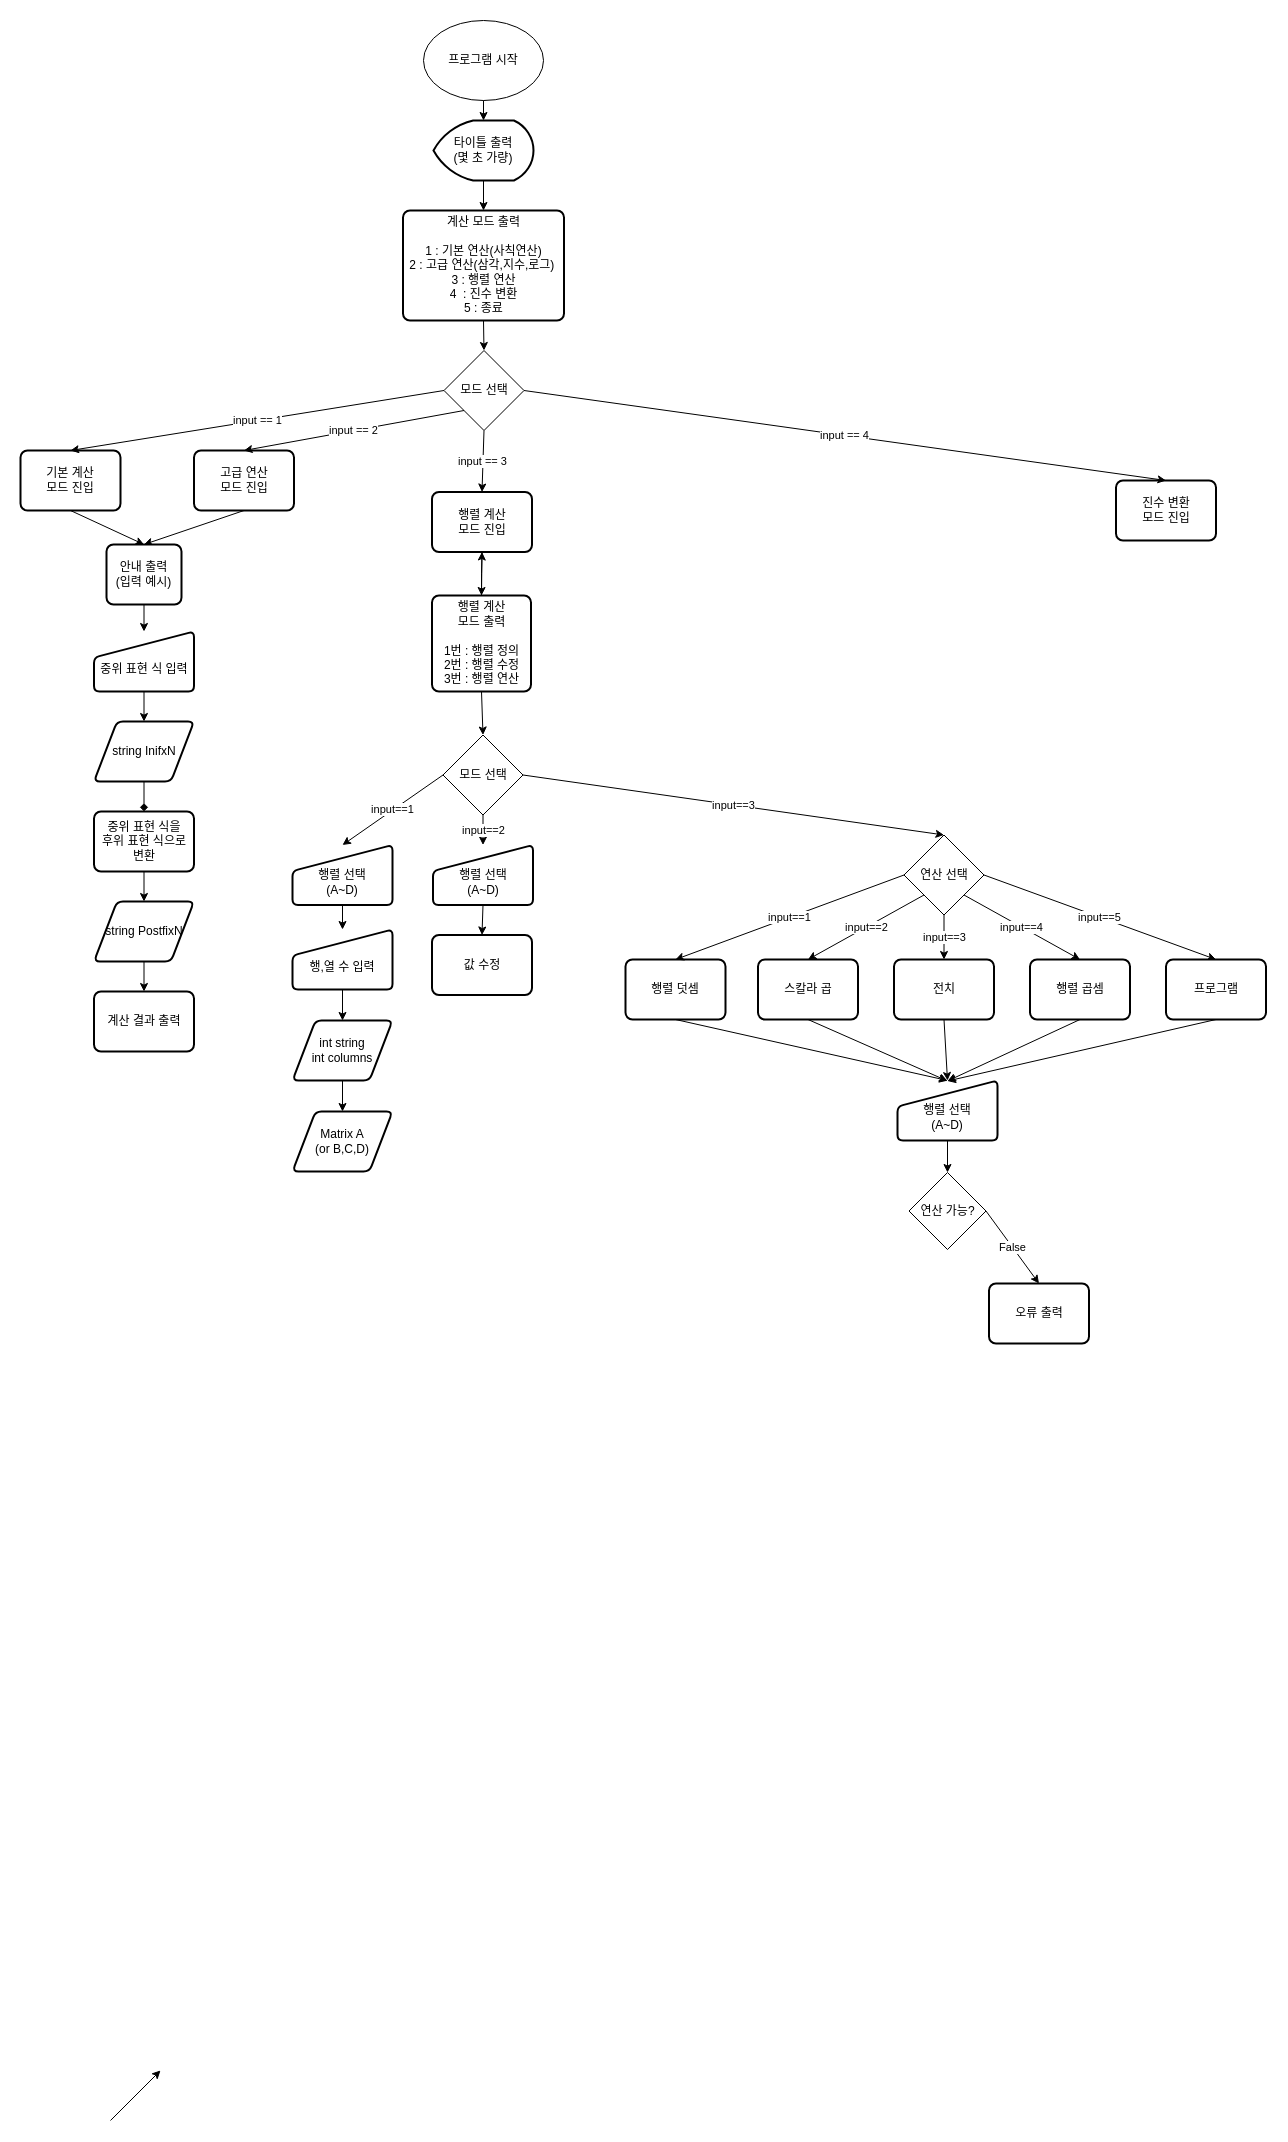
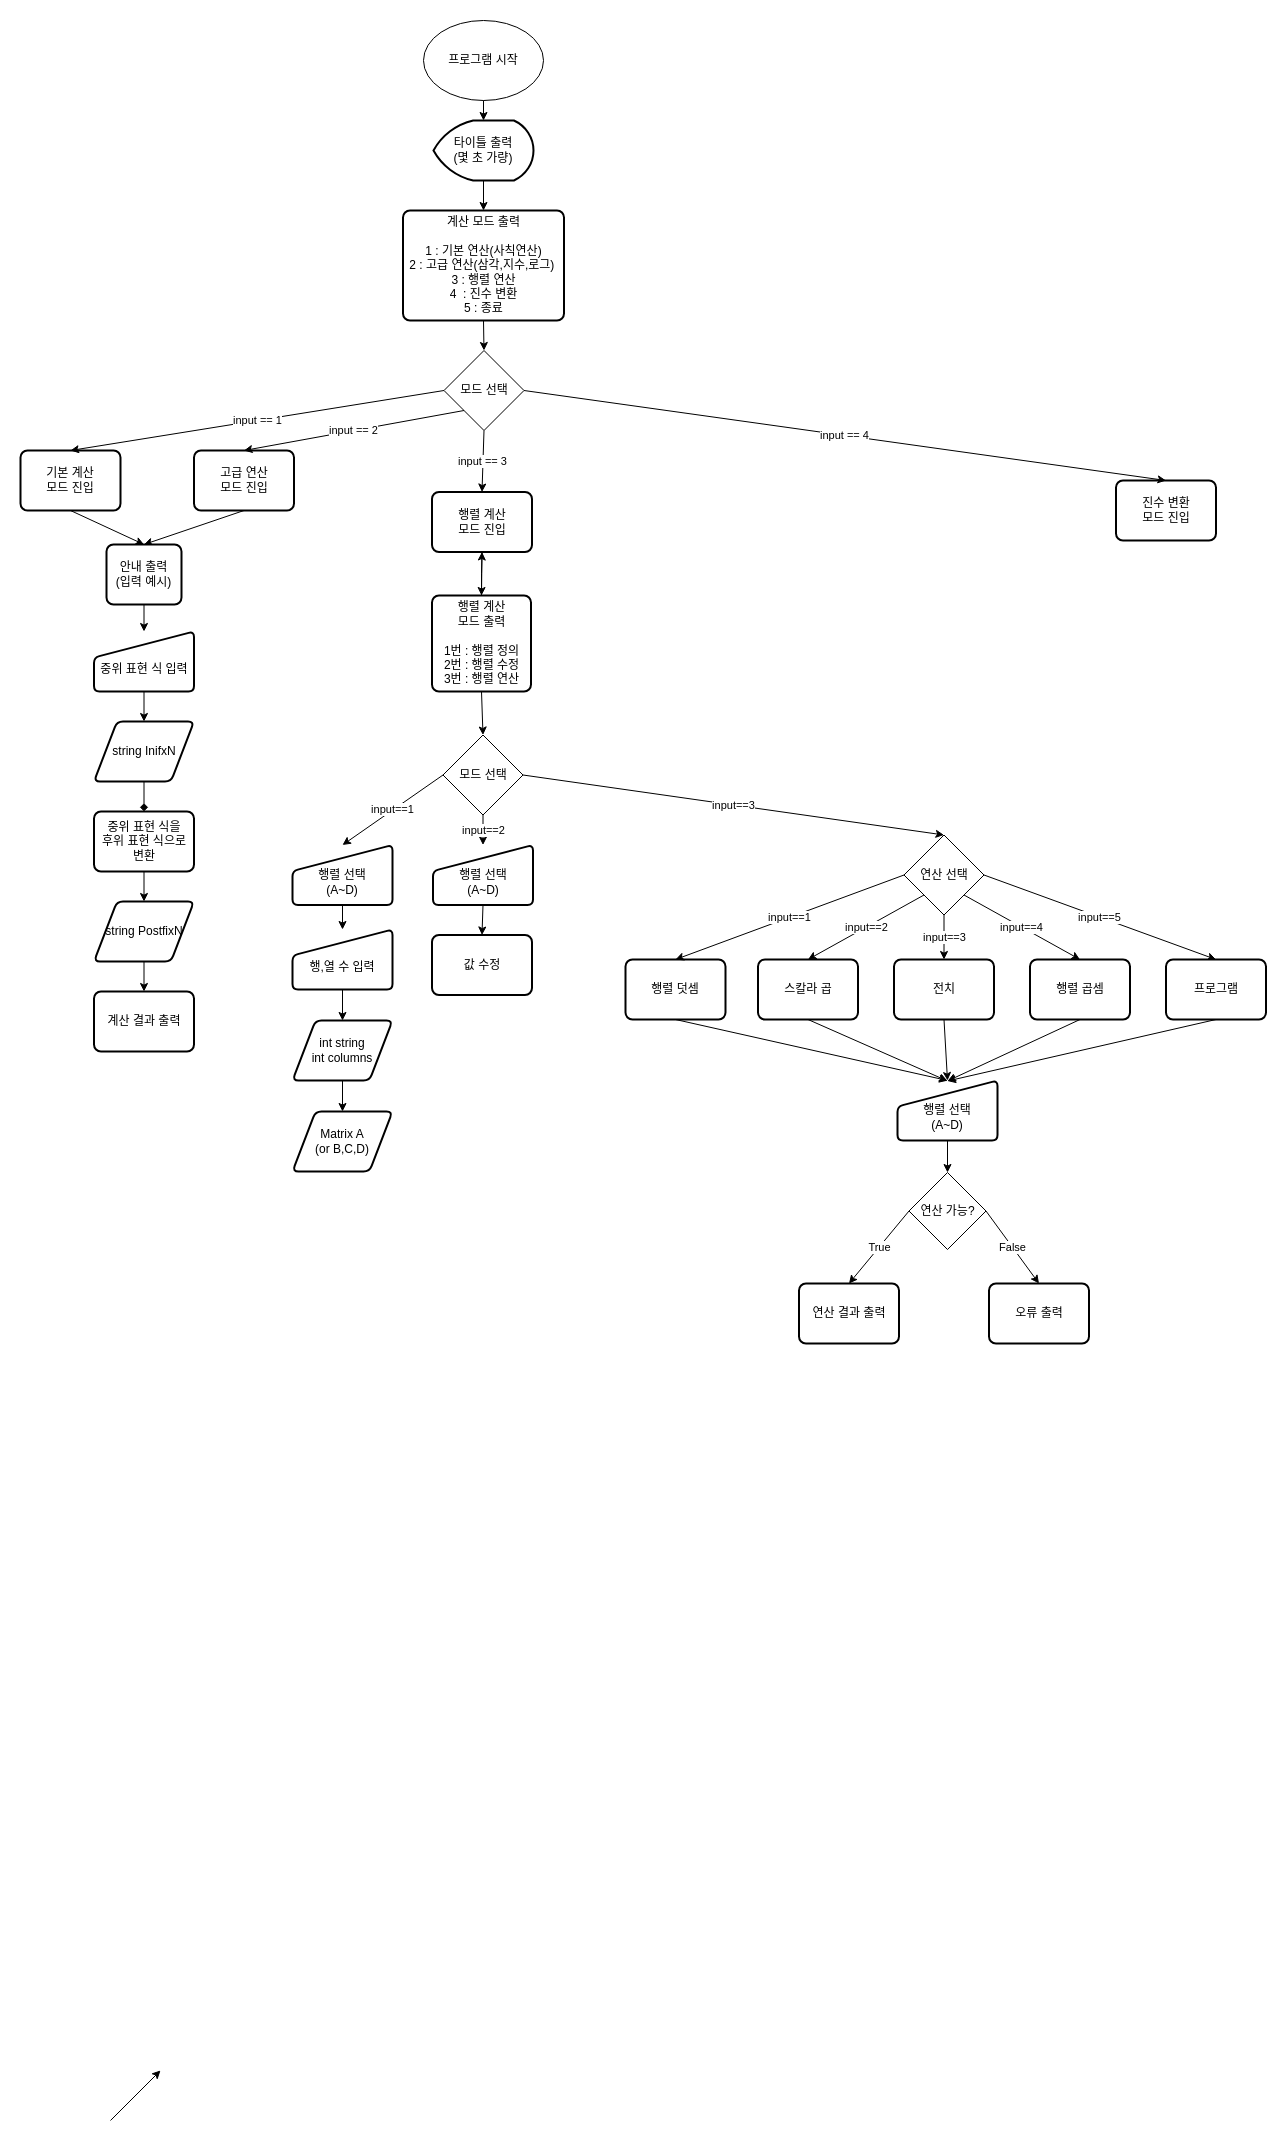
none -> (881, 1244)
none -> (849, 1314)
